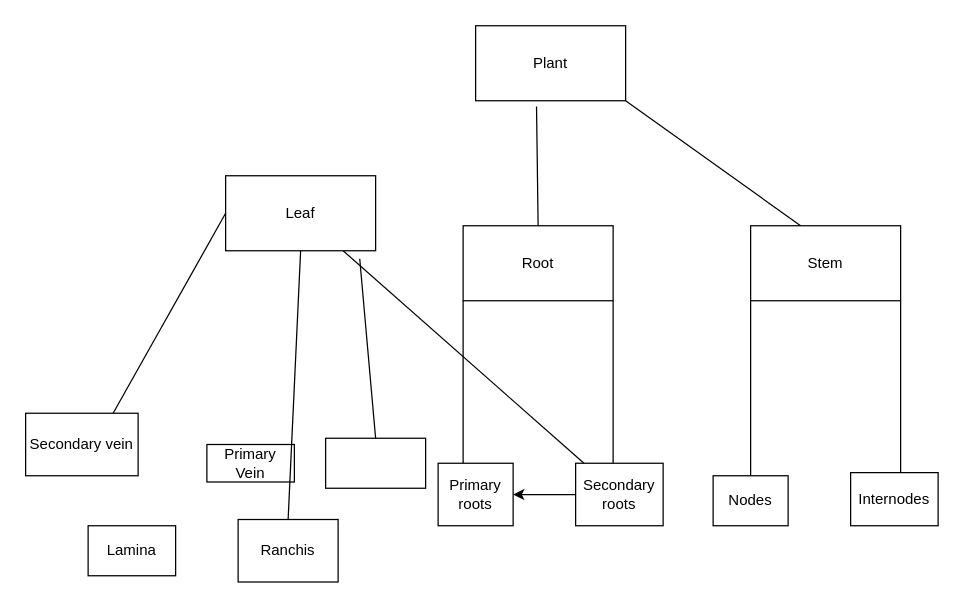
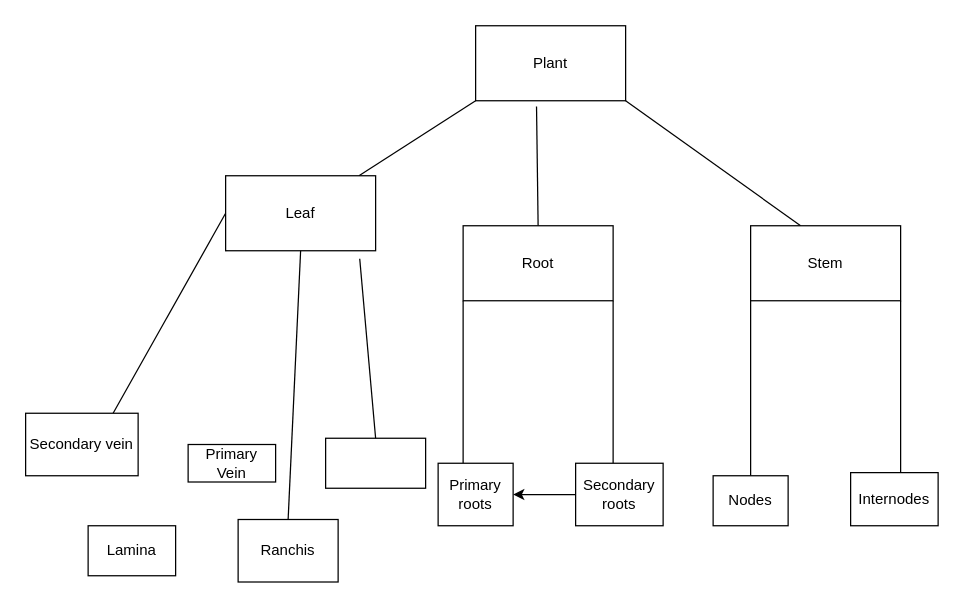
(473, 365) -> (417, 138)
(251, 463) -> (232, 463)
